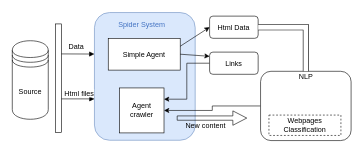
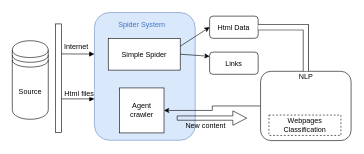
(77, 47) -> (77, 47)
(144, 54) -> (144, 54)
(169, 99) -> none
